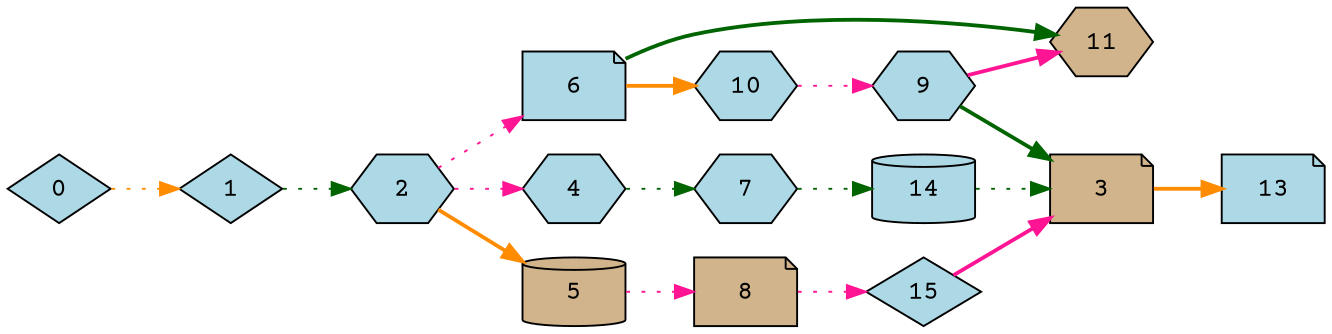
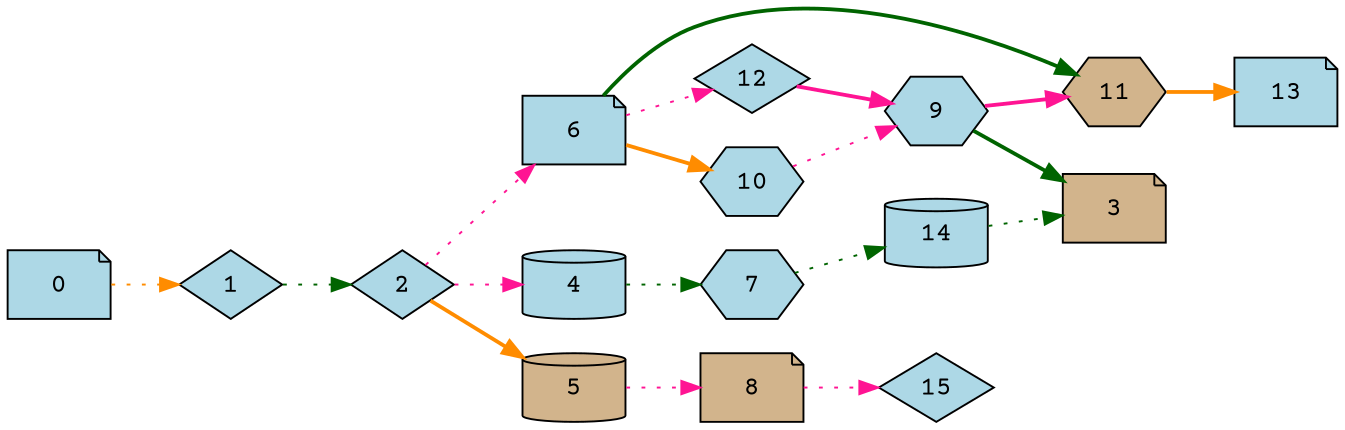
none -> (752, 79)
(59, 189) -> (59, 285)
(402, 189) -> (402, 285)
(574, 189) -> (574, 285)
(1178, 189) -> (1191, 92)
(993, 252) -> none
